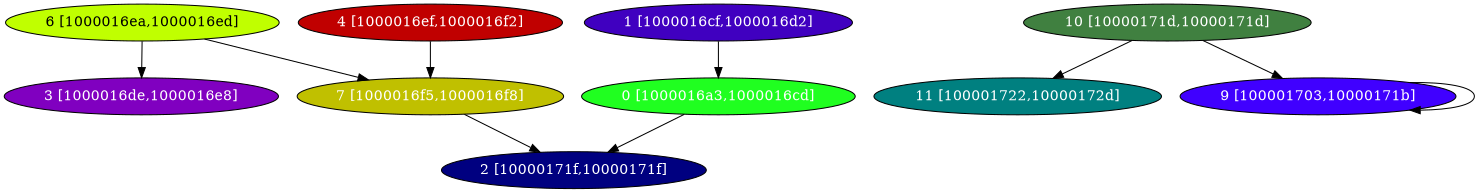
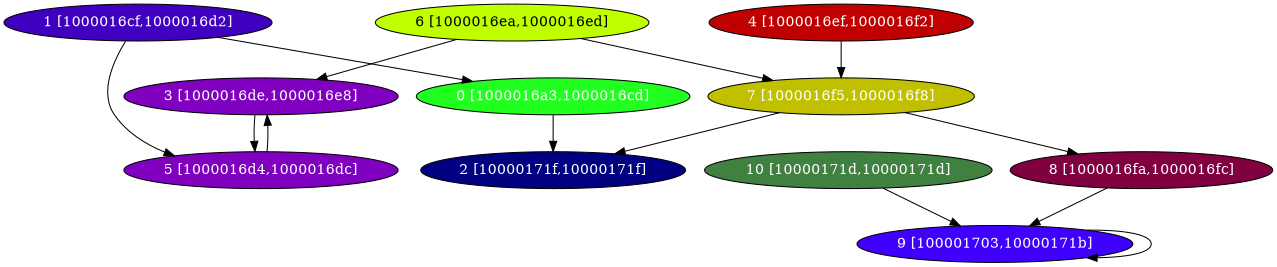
(1018, 96) -> none
none -> (261, 170)
none -> (1141, 170)
